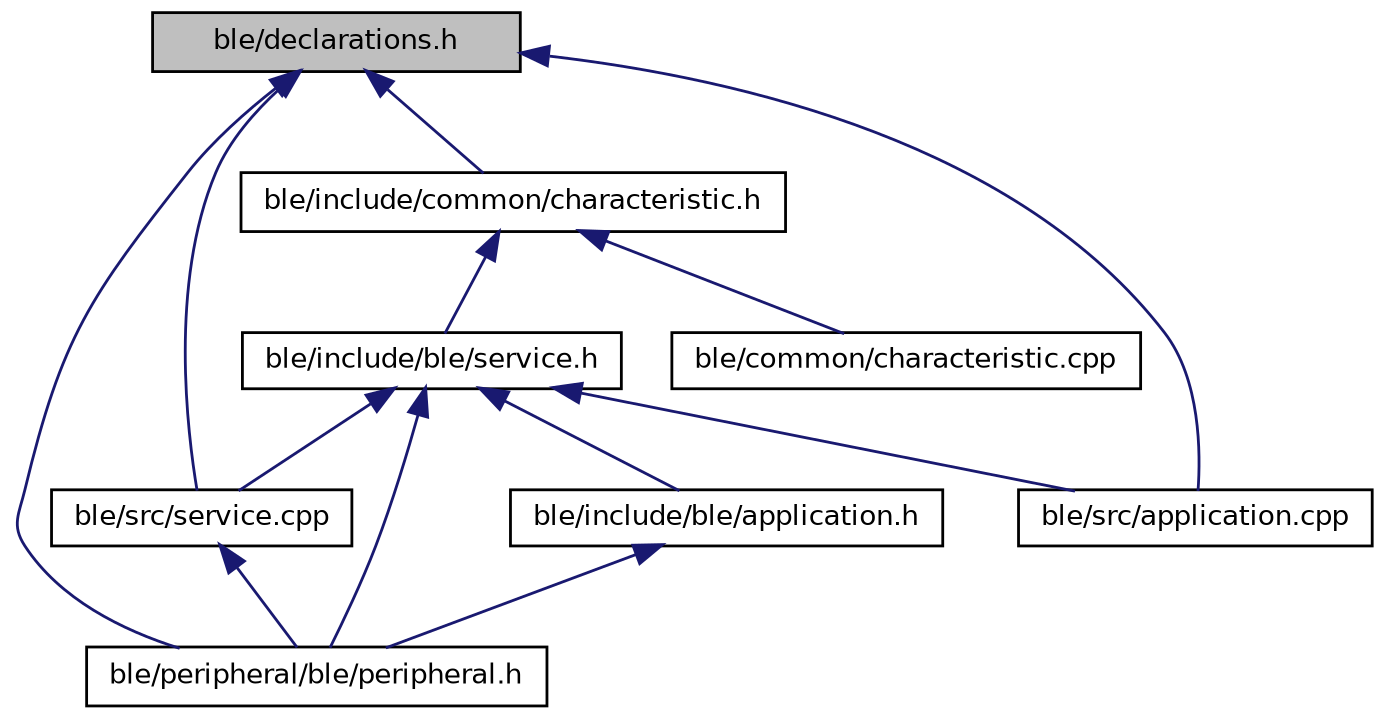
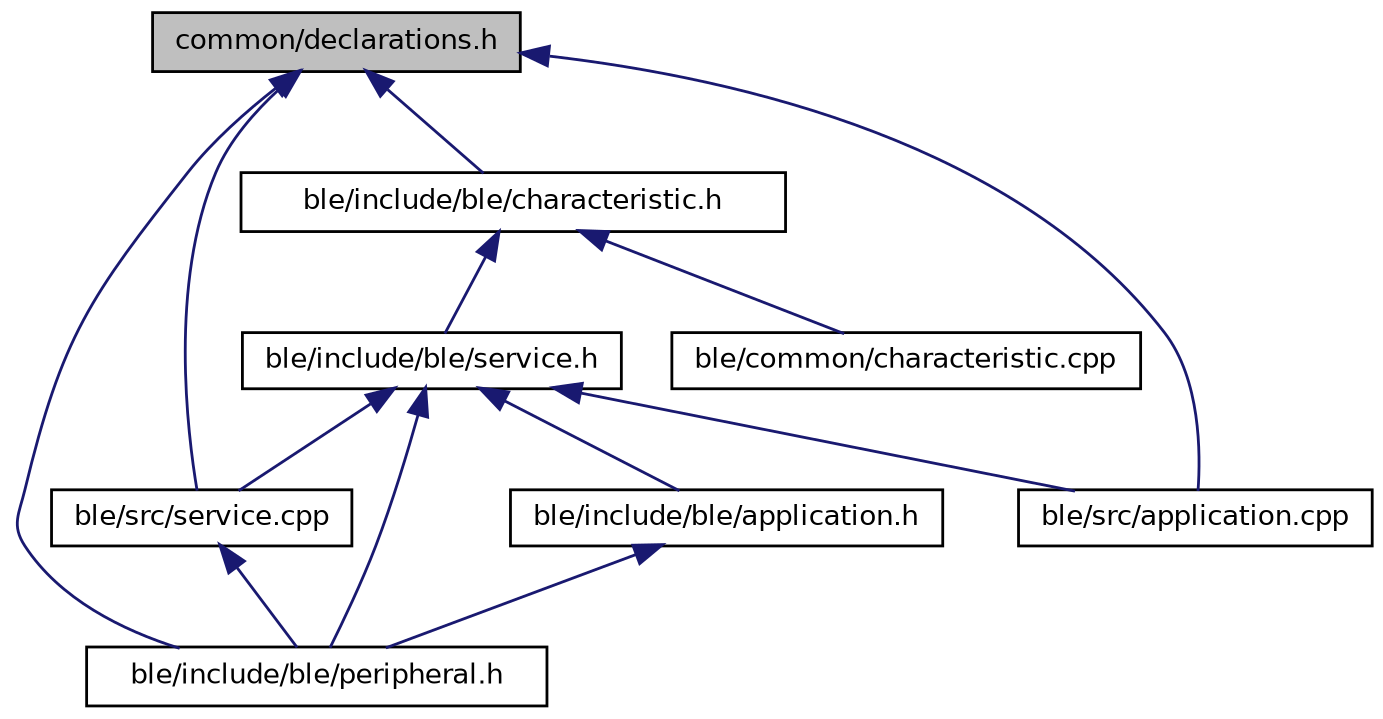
(336, 42) -> (336, 42)
(513, 202) -> (513, 202)
(317, 676) -> (317, 676)
